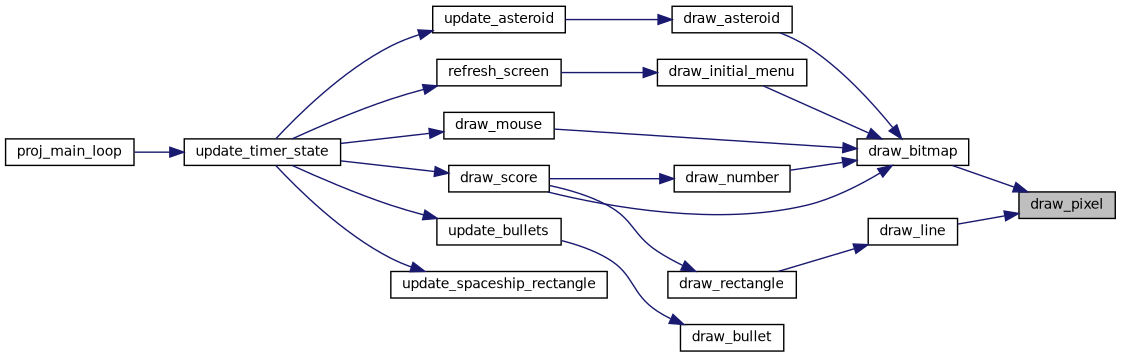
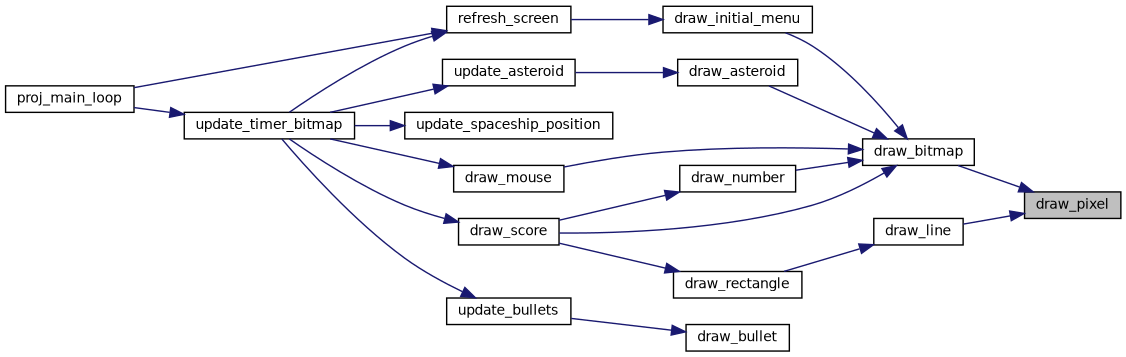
none -> (283, 60)
(262, 152) -> (269, 126)
(499, 285) -> (509, 126)
